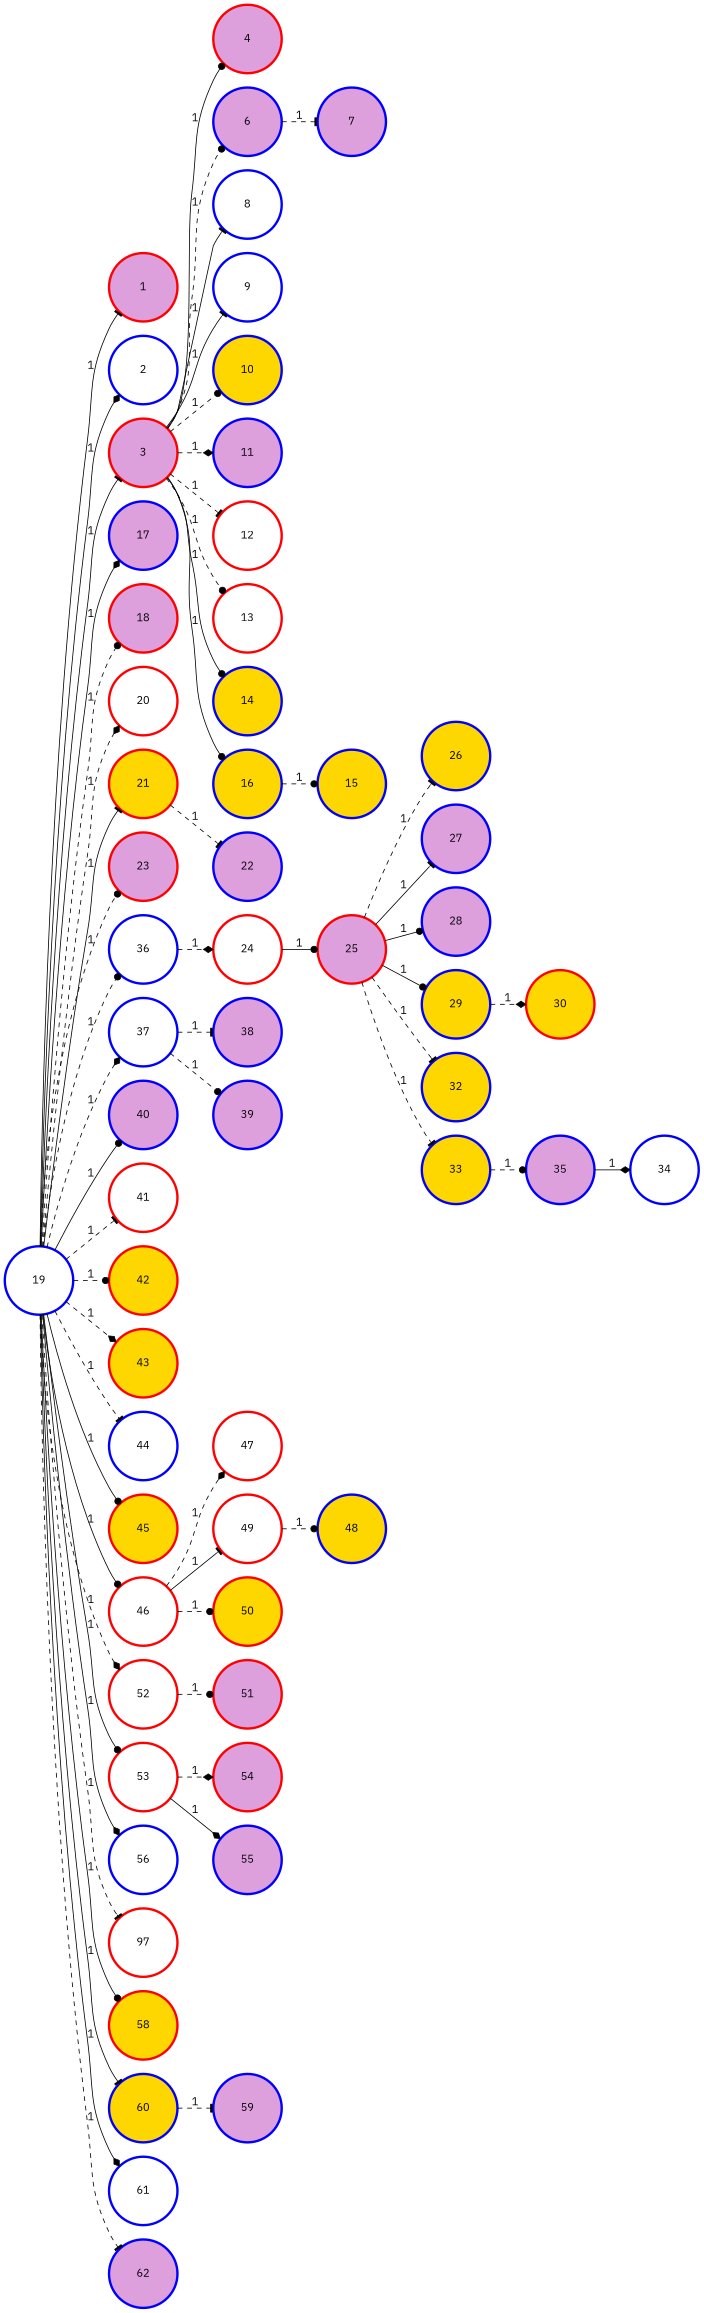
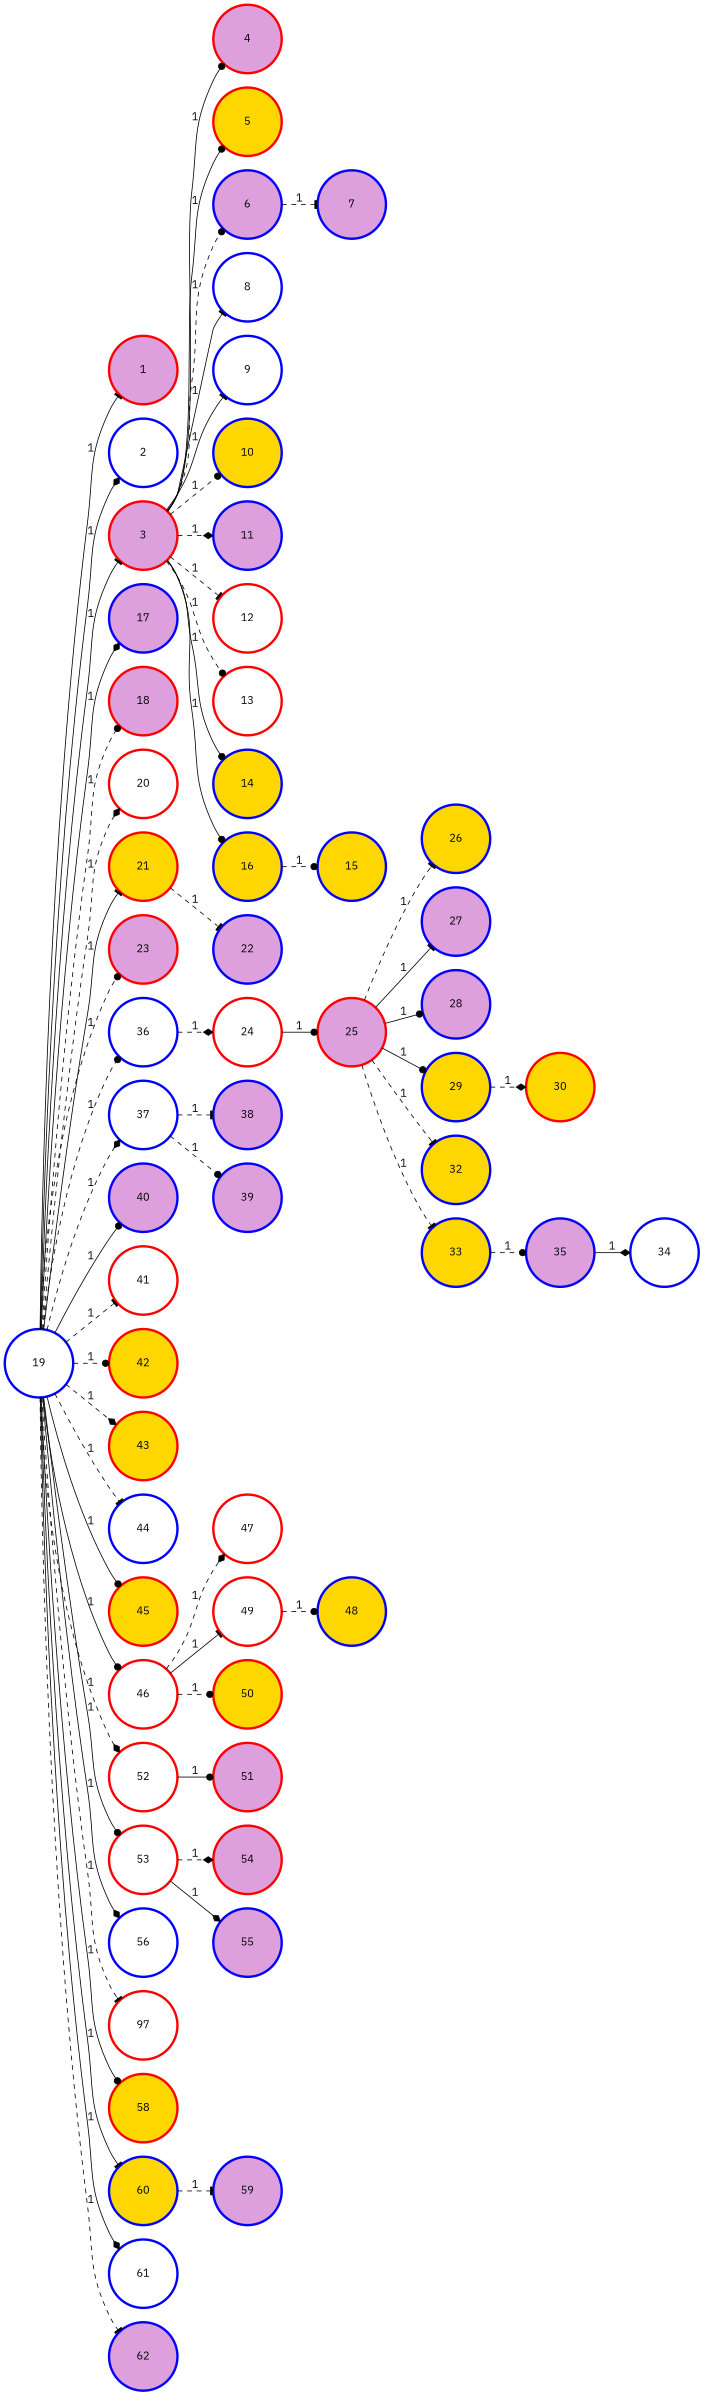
none -> (248, 122)
(192, 1694) -> (192, 1777)
